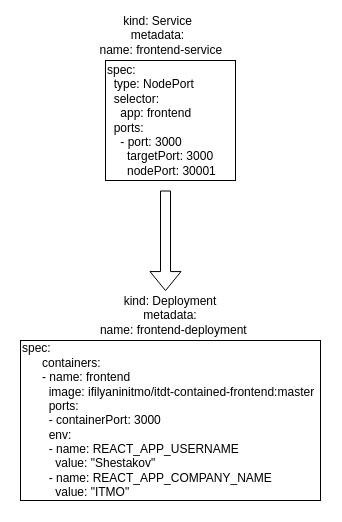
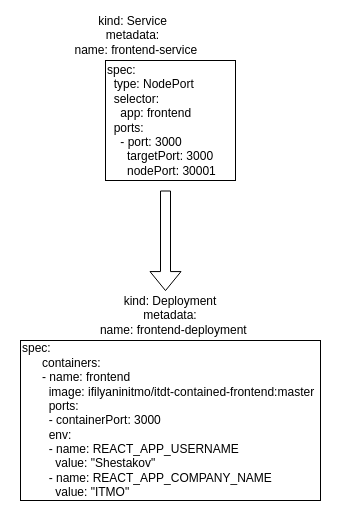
(158, 36) -> (133, 36)
